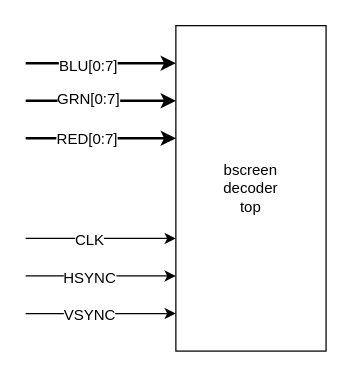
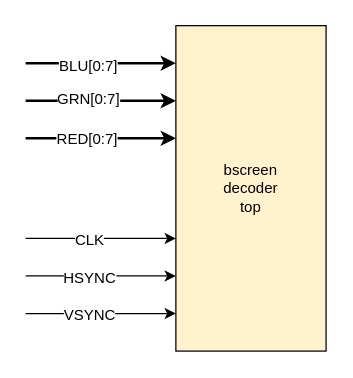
(251, 188) -> (251, 188)
